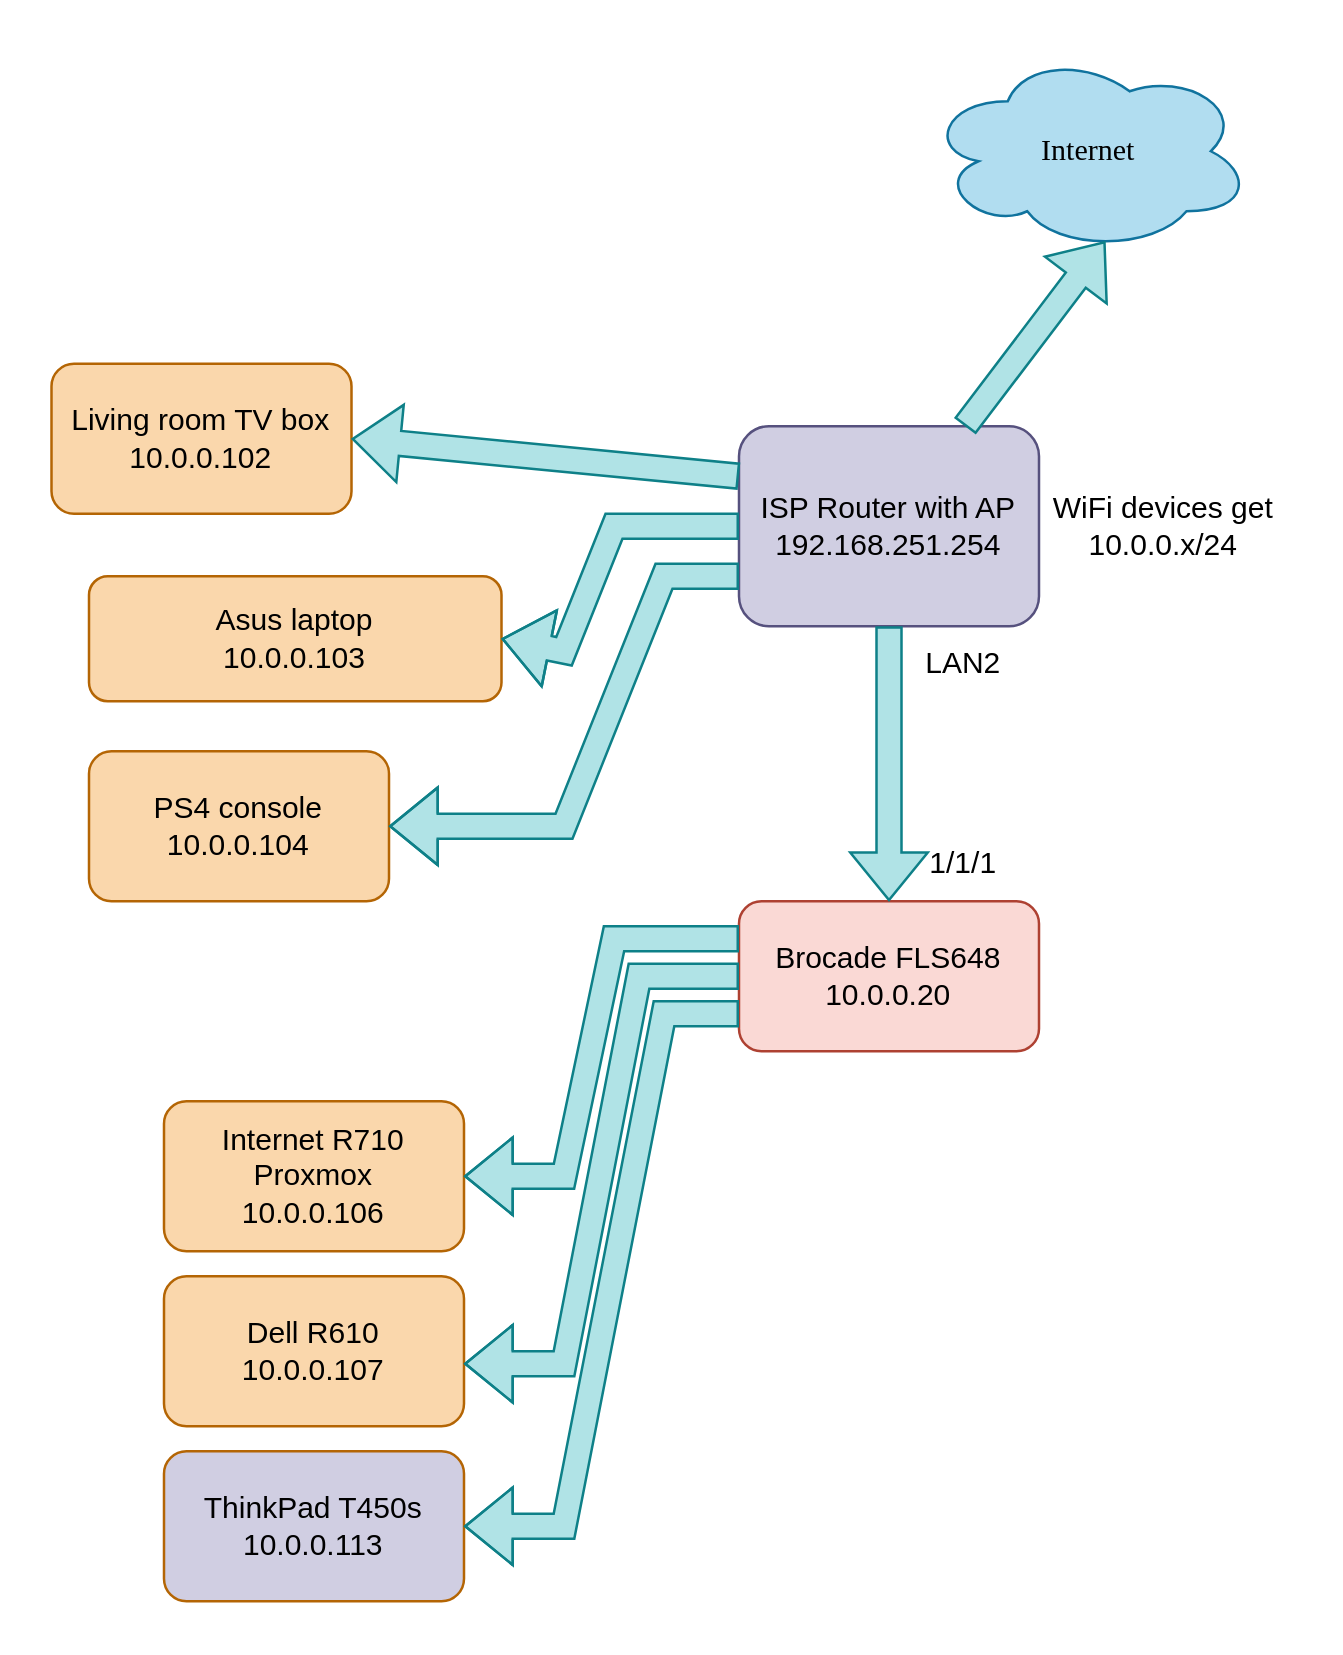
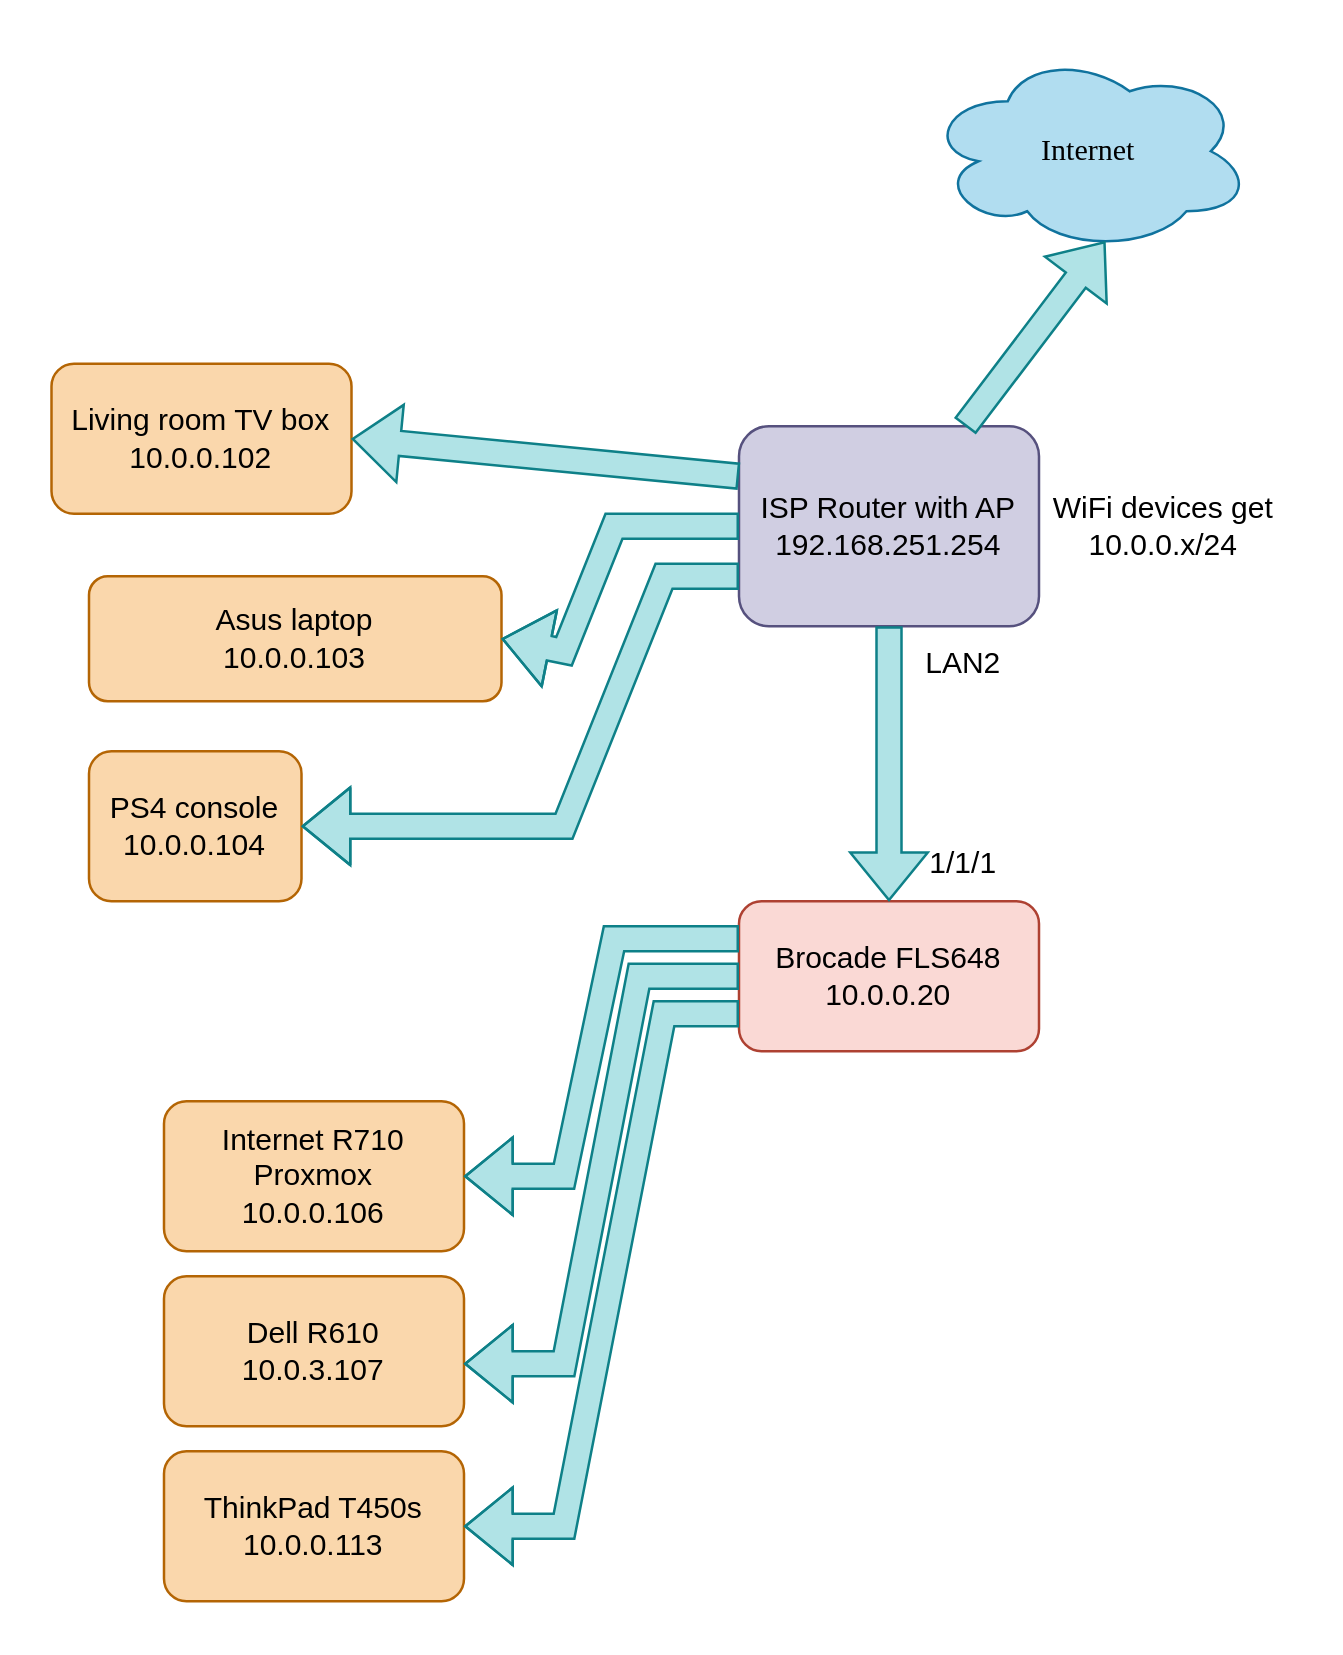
(239, 826) -> (195, 826)
(314, 1351) -> (314, 1351)
(314, 1526) -> (314, 1526)
